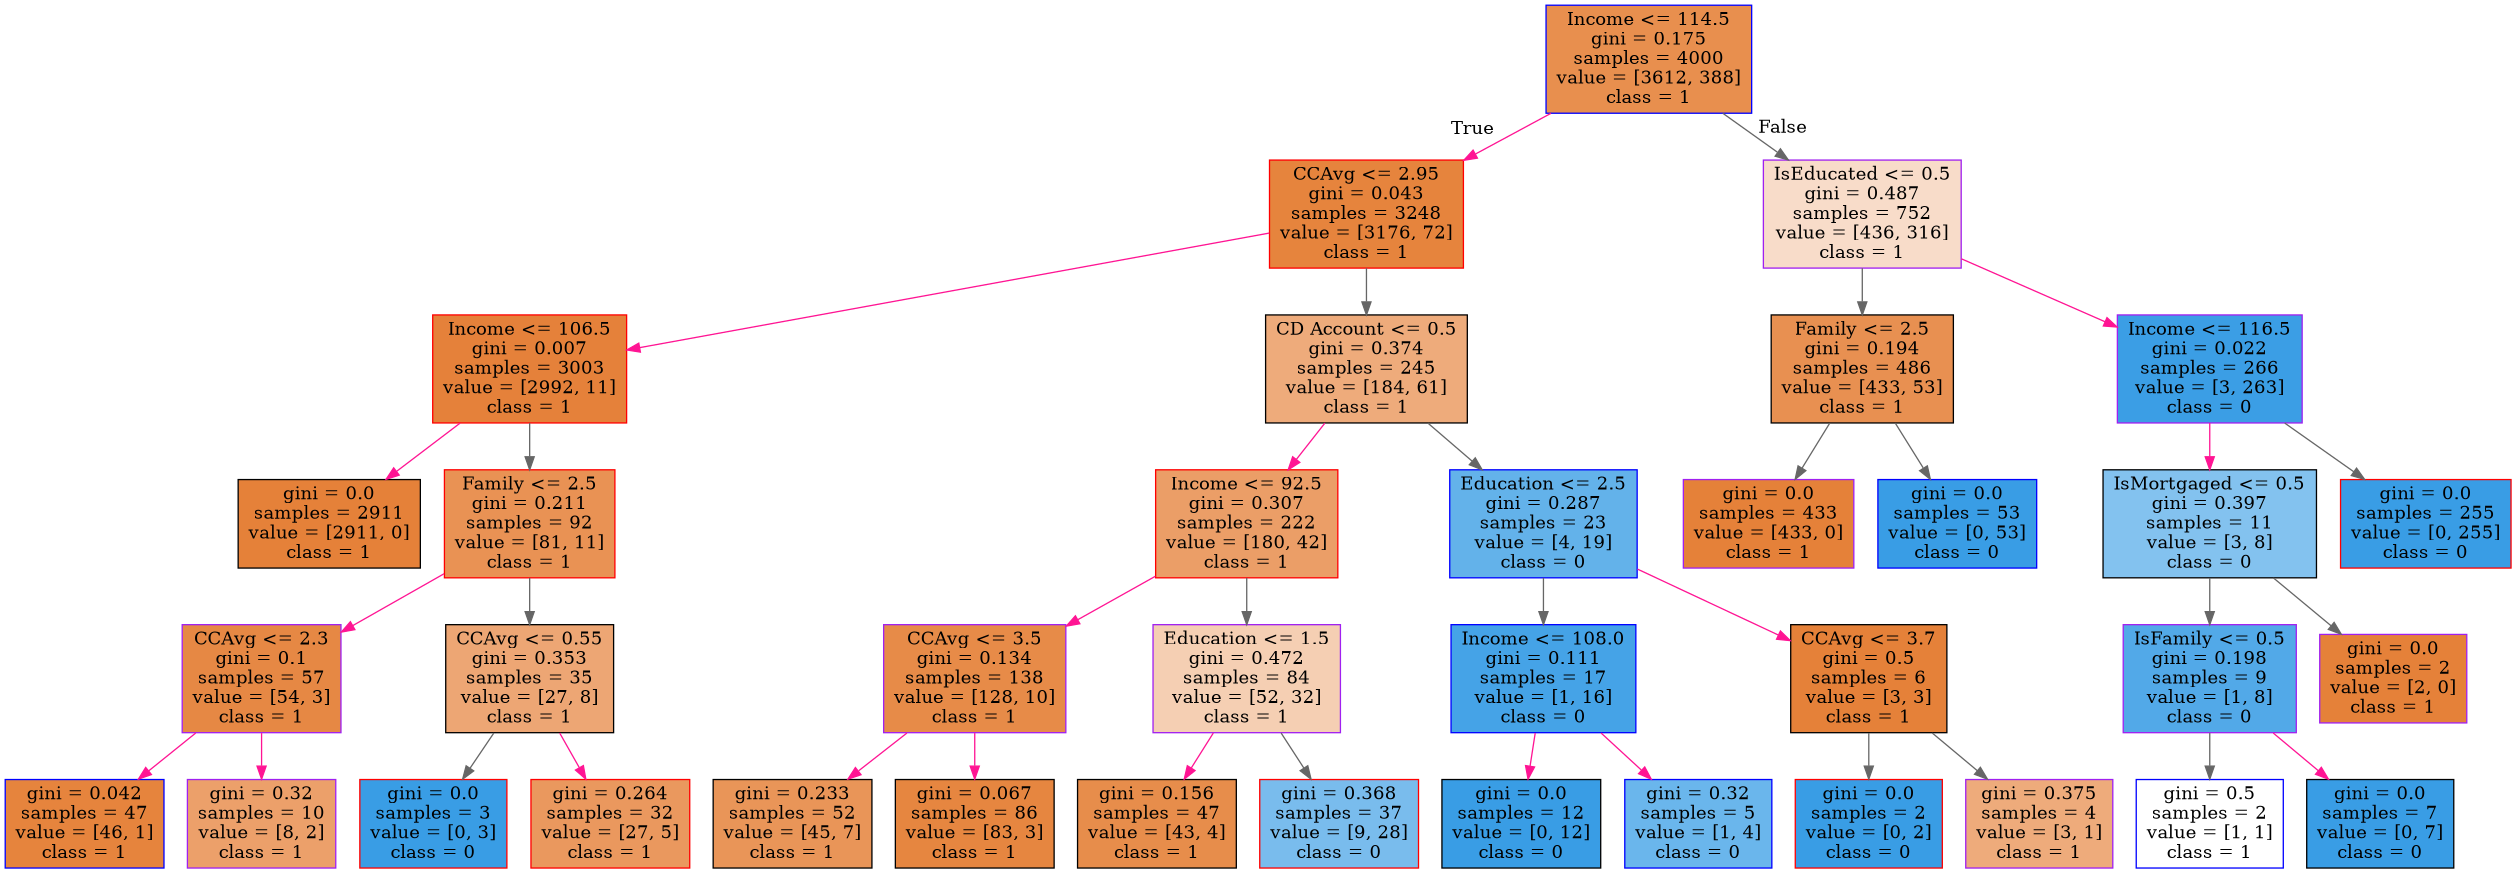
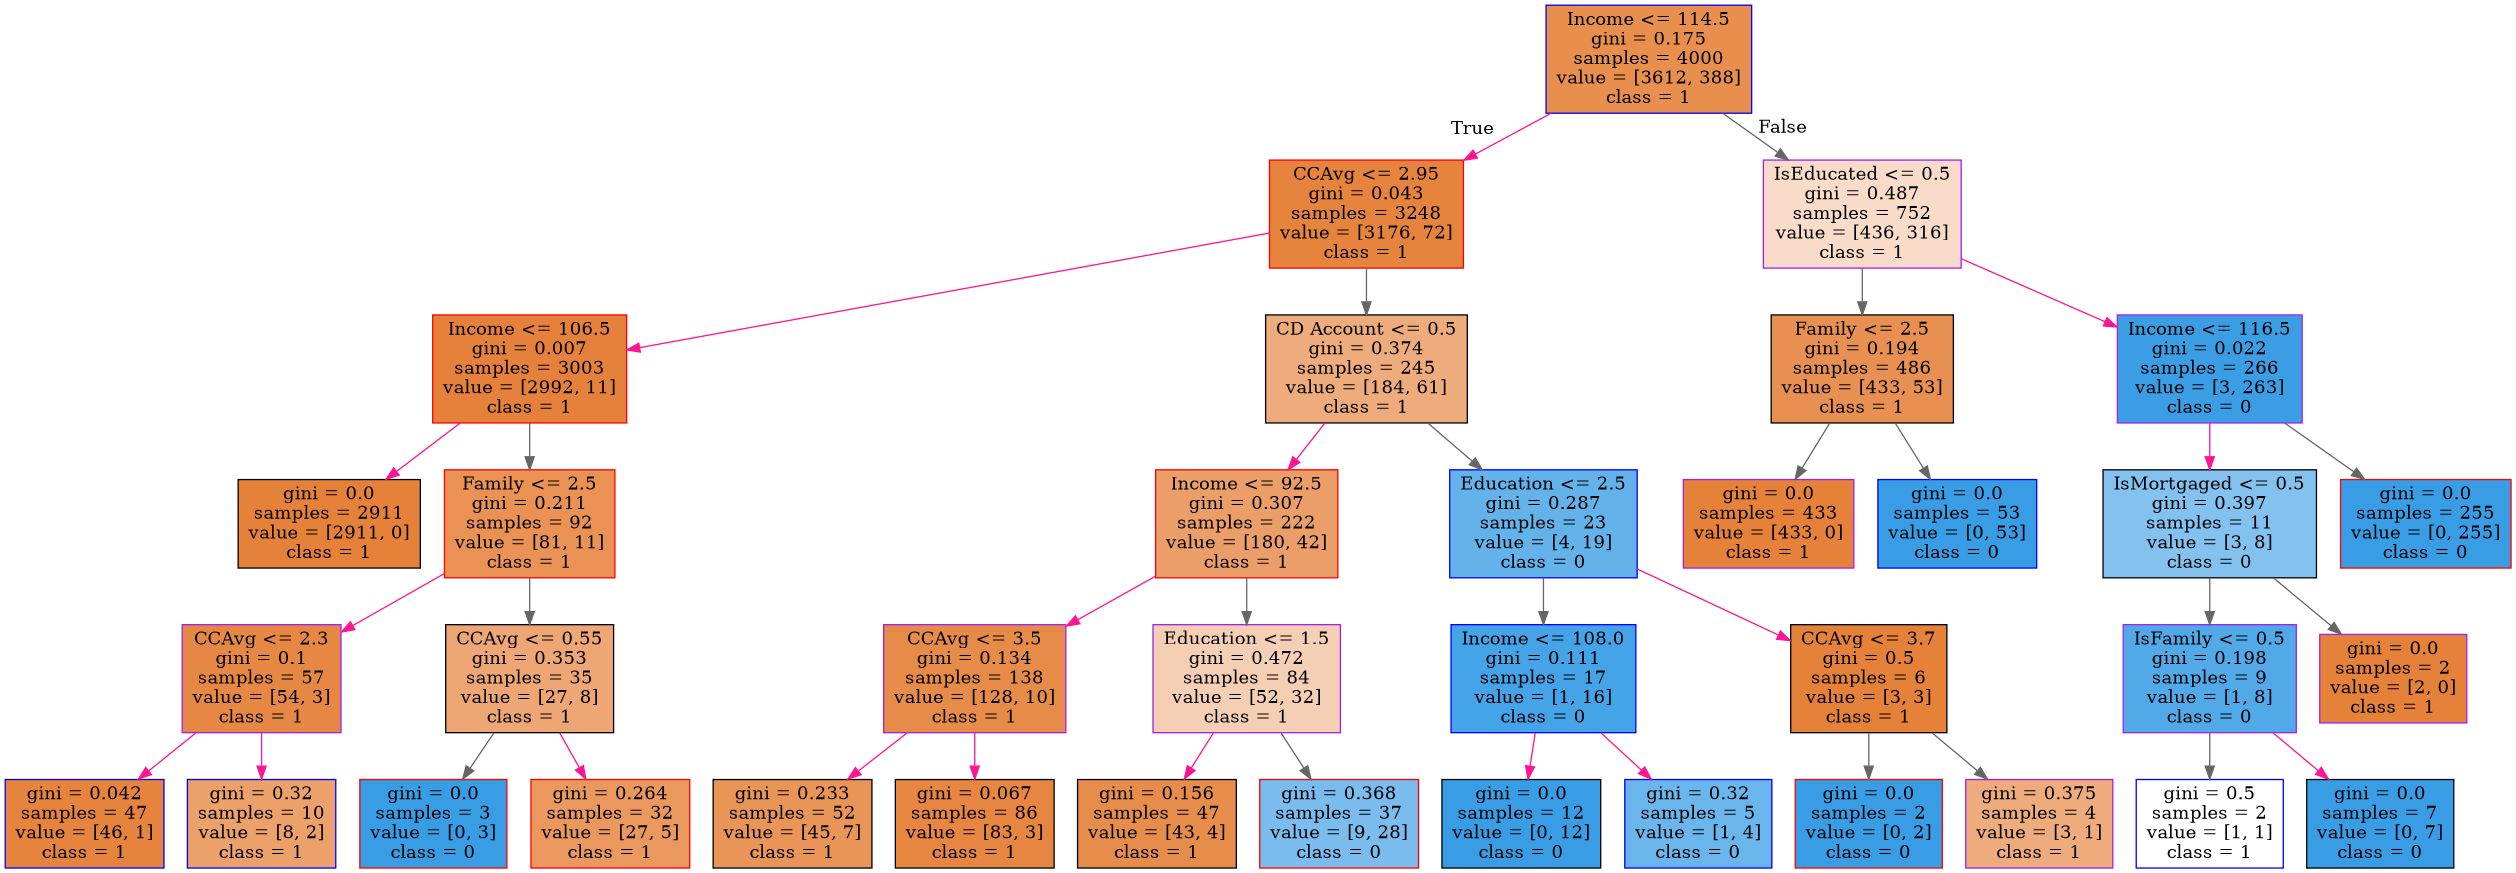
(262, 824) -> (262, 824)
